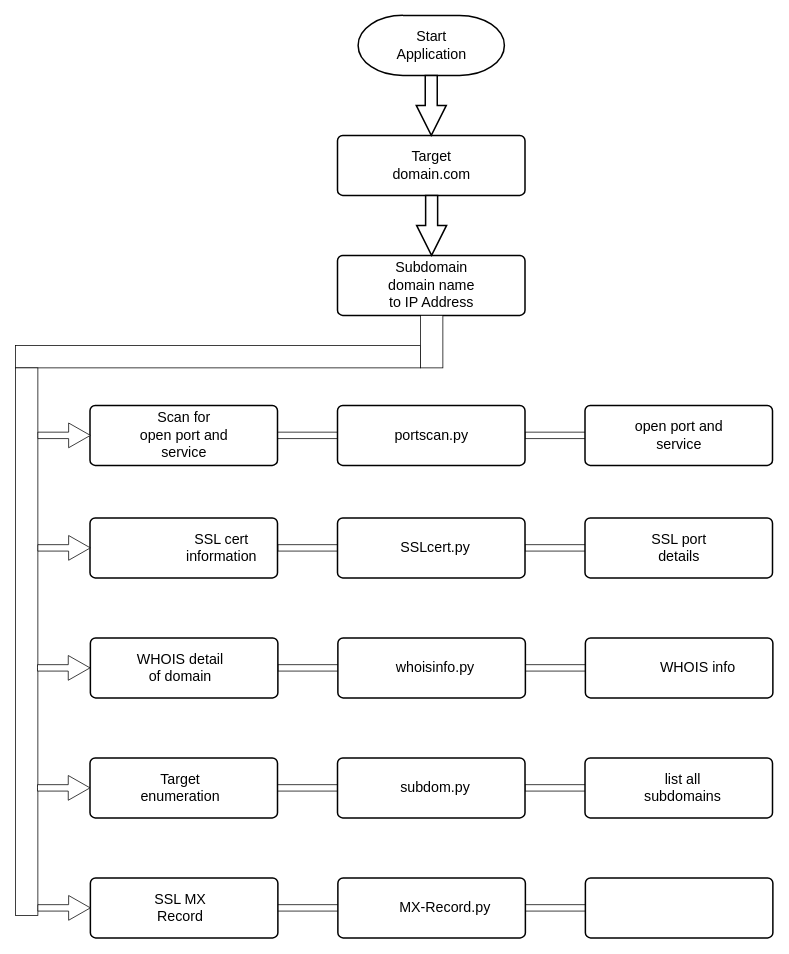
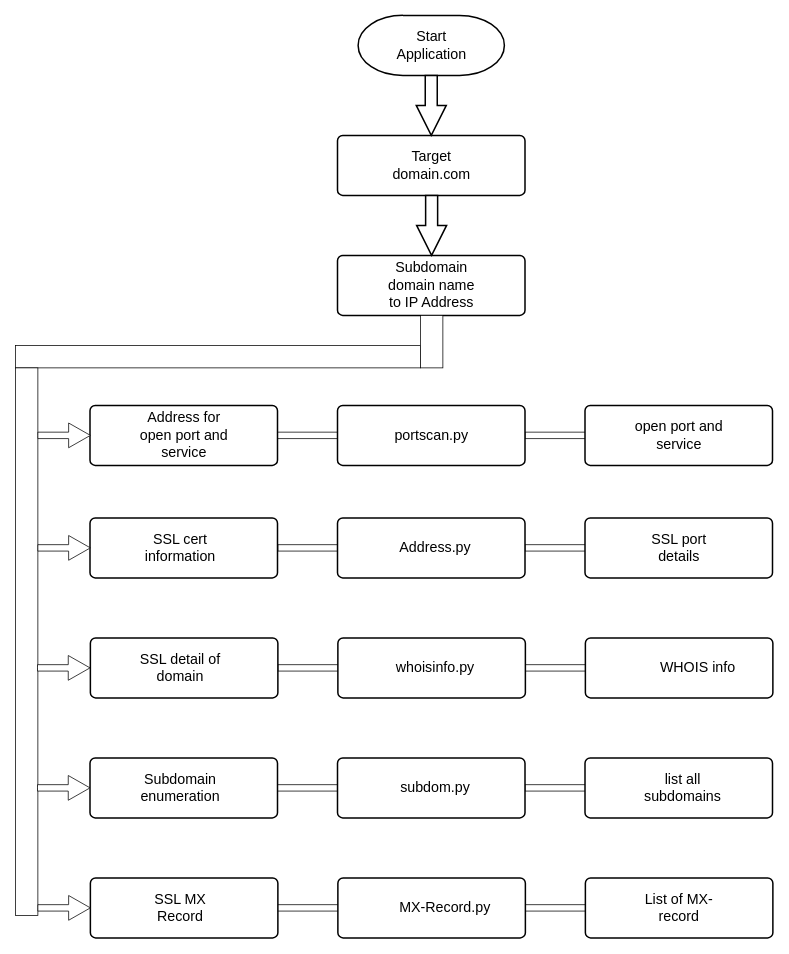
(184, 435) -> (184, 435)
(222, 548) -> (180, 548)
(435, 548) -> (435, 548)
(180, 668) -> (180, 668)
(180, 788) -> (180, 788)
none -> (679, 908)
